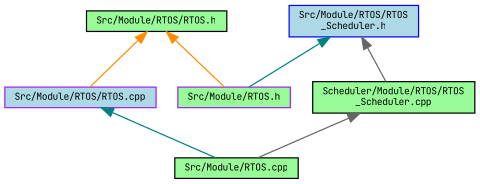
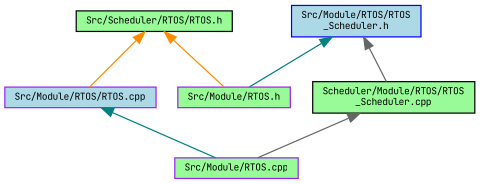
(157, 21) -> (154, 21)
(237, 168) -> (237, 168)
